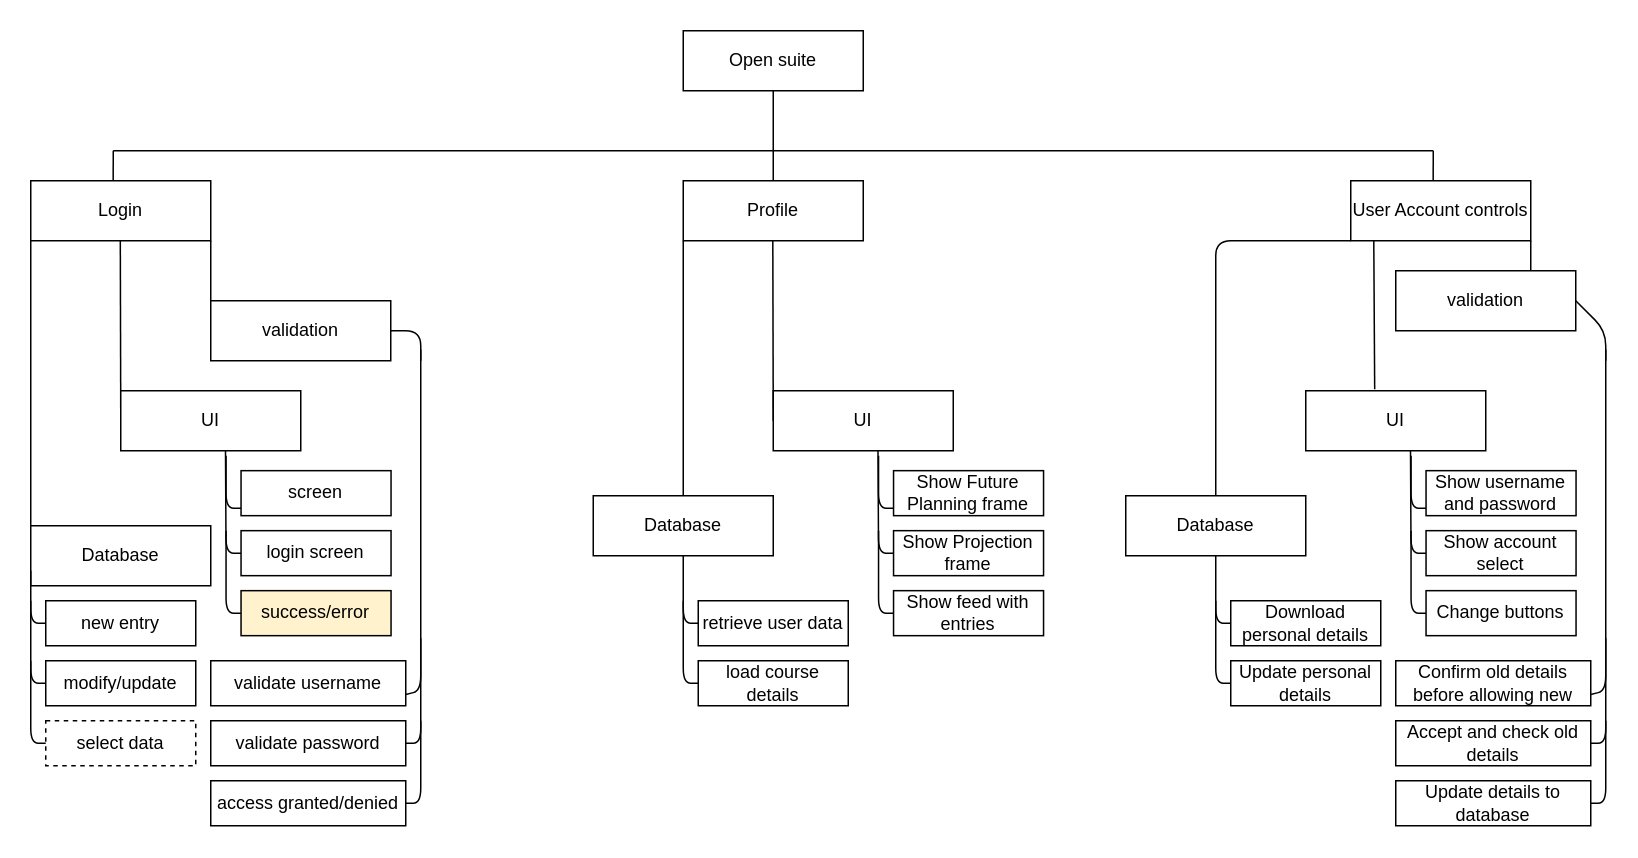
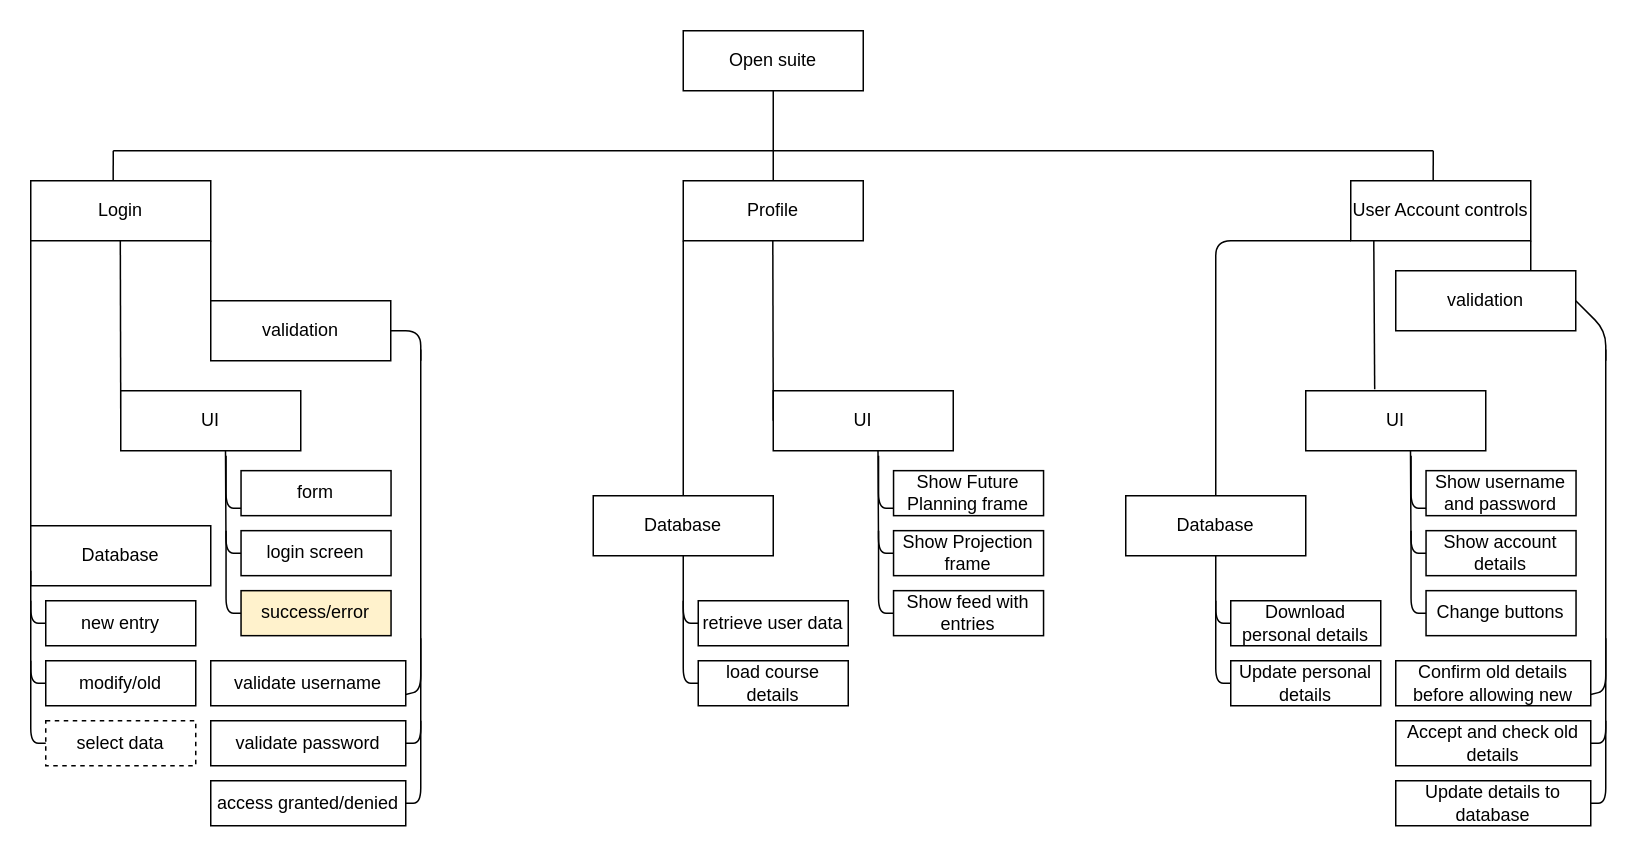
(316, 493) -> (316, 493)
(1501, 553) -> (1501, 553)
(121, 683) -> (121, 683)
